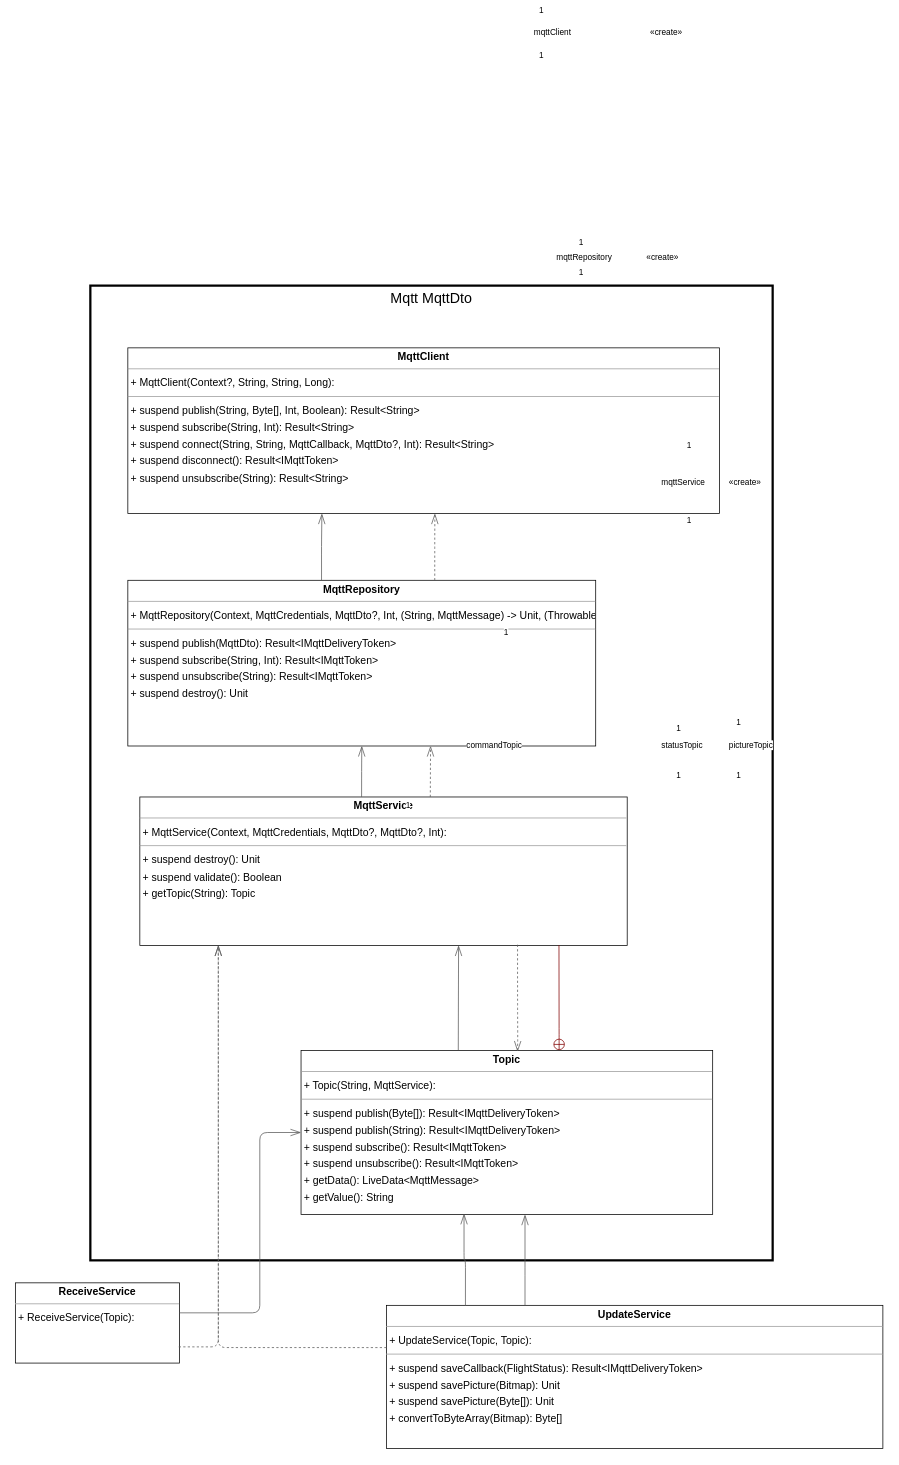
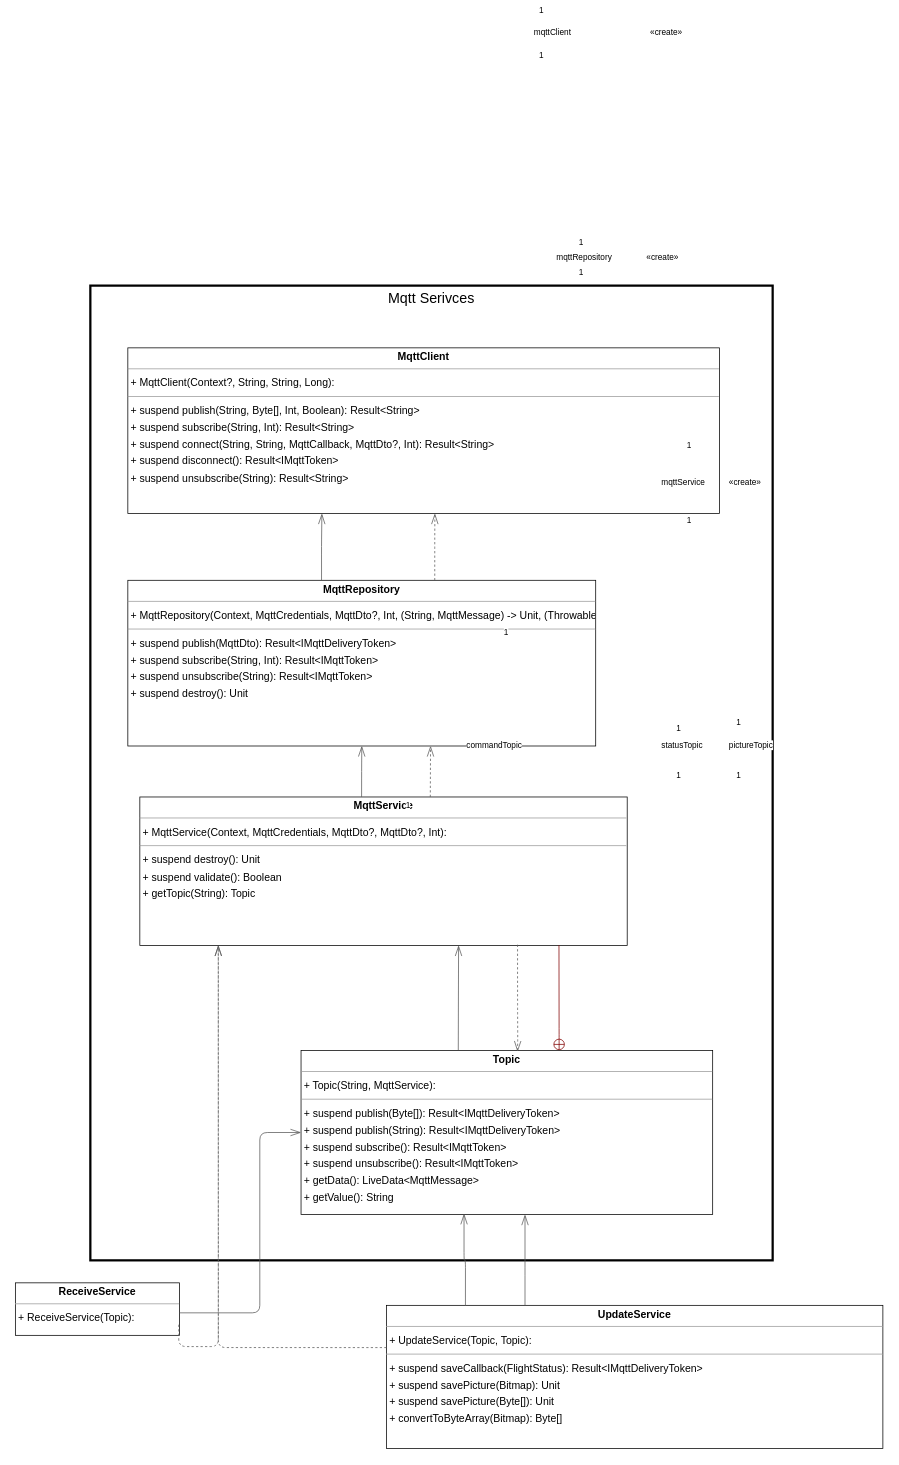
(432, 295) -> (432, 295)
(98, 1323) -> (98, 1309)
